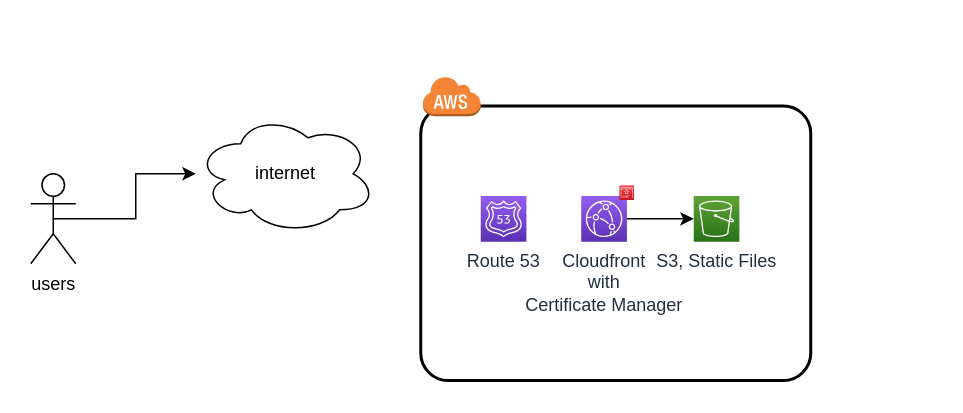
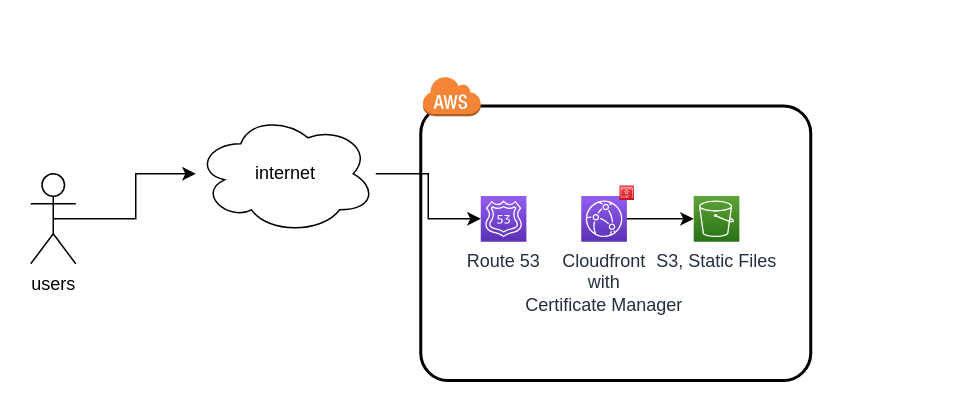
none -> (428, 191)
